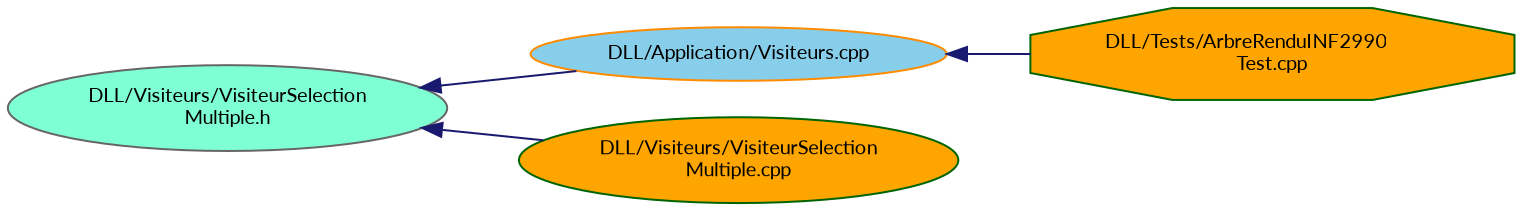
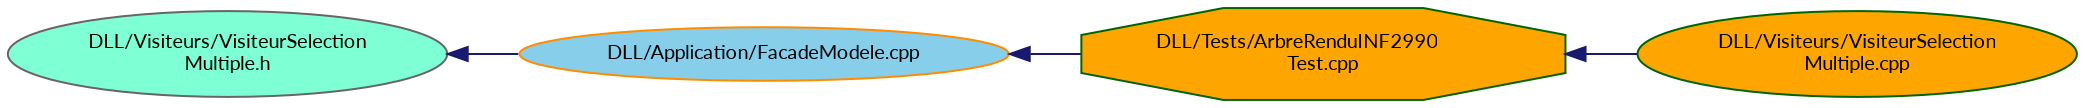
(739, 54) -> (764, 54)
(493, 135) -> (1611, 54)
